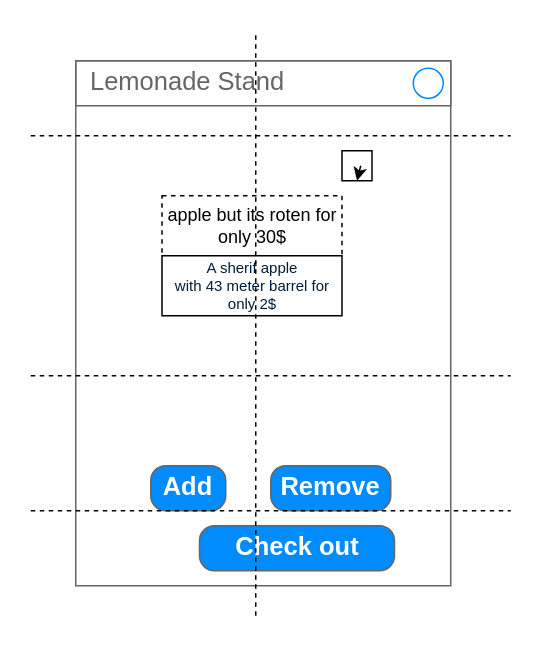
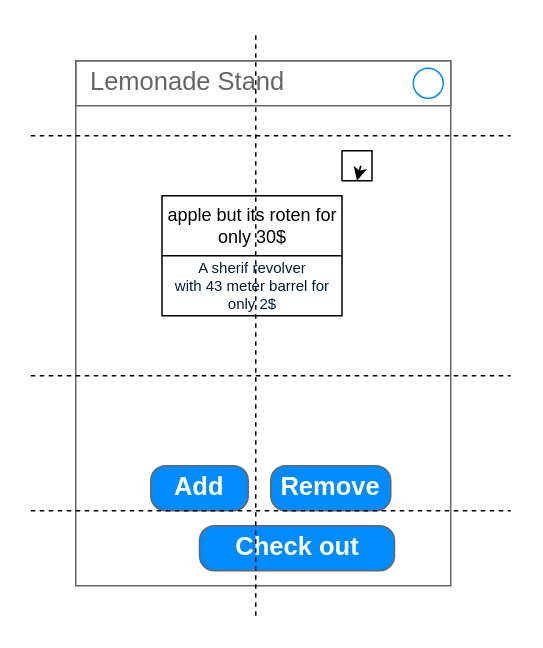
(252, 226) -> (252, 226)
(253, 286) -> (253, 286)
(188, 488) -> (200, 488)
